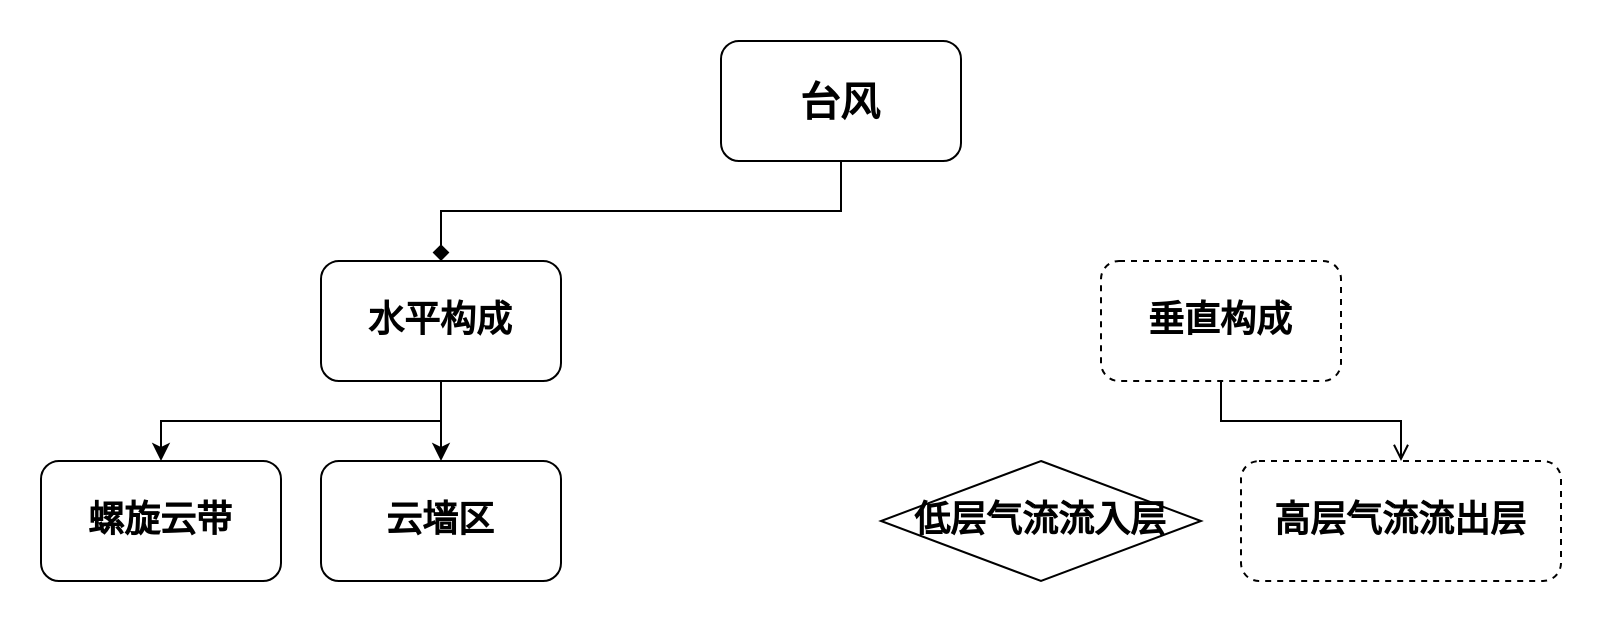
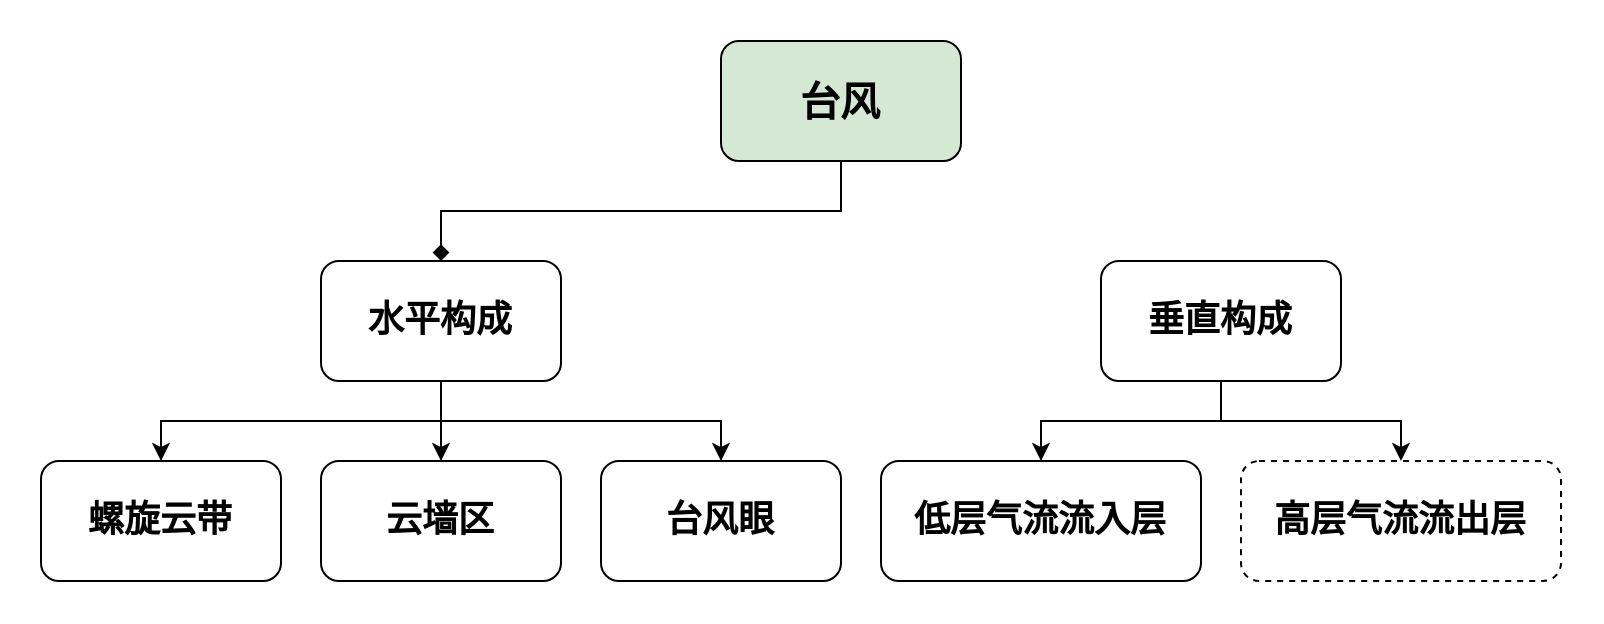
(841, 101) -> (841, 101)
(1221, 321) -> (1221, 321)
none -> (596, 421)
none -> (1116, 421)
(1401, 449) -> (1401, 446)
none -> (721, 521)
(1041, 521) -> (1041, 521)
